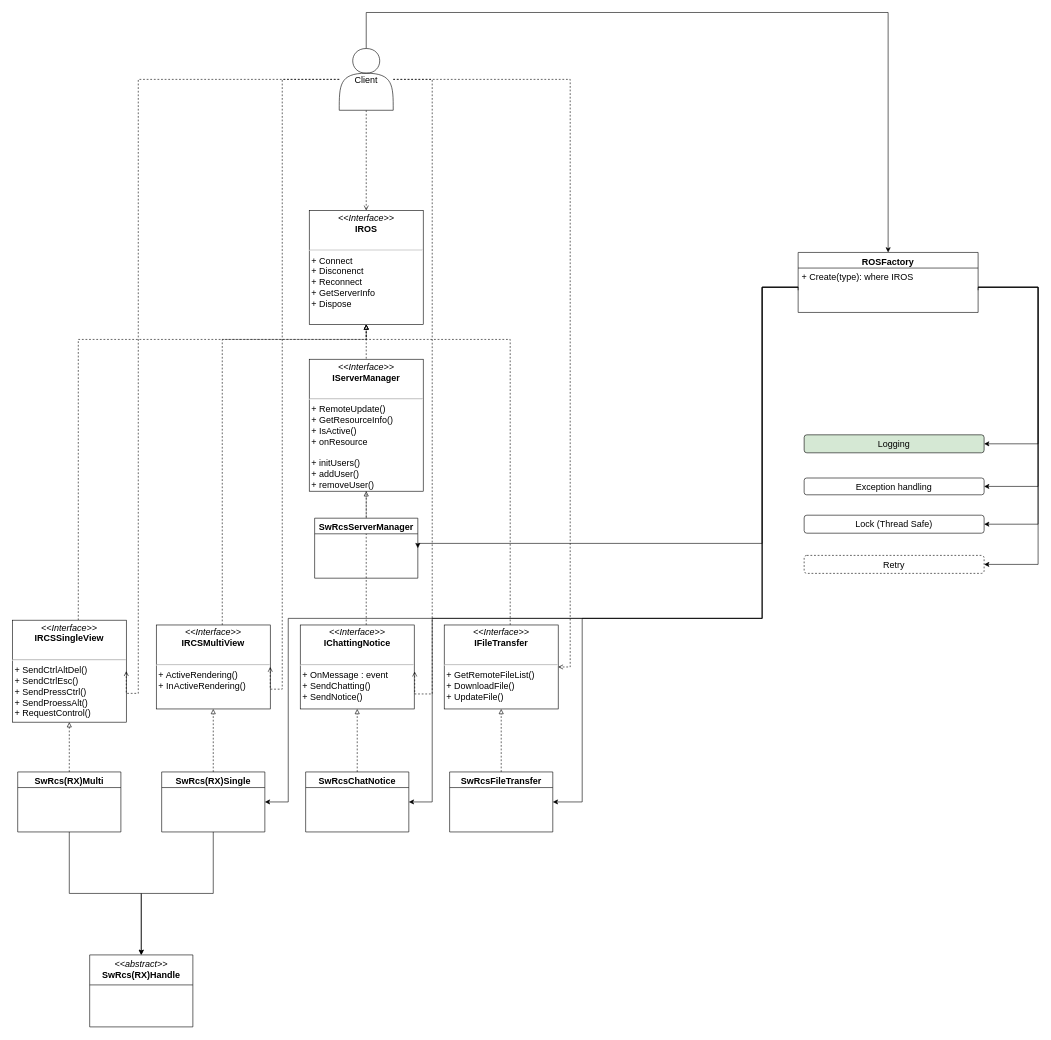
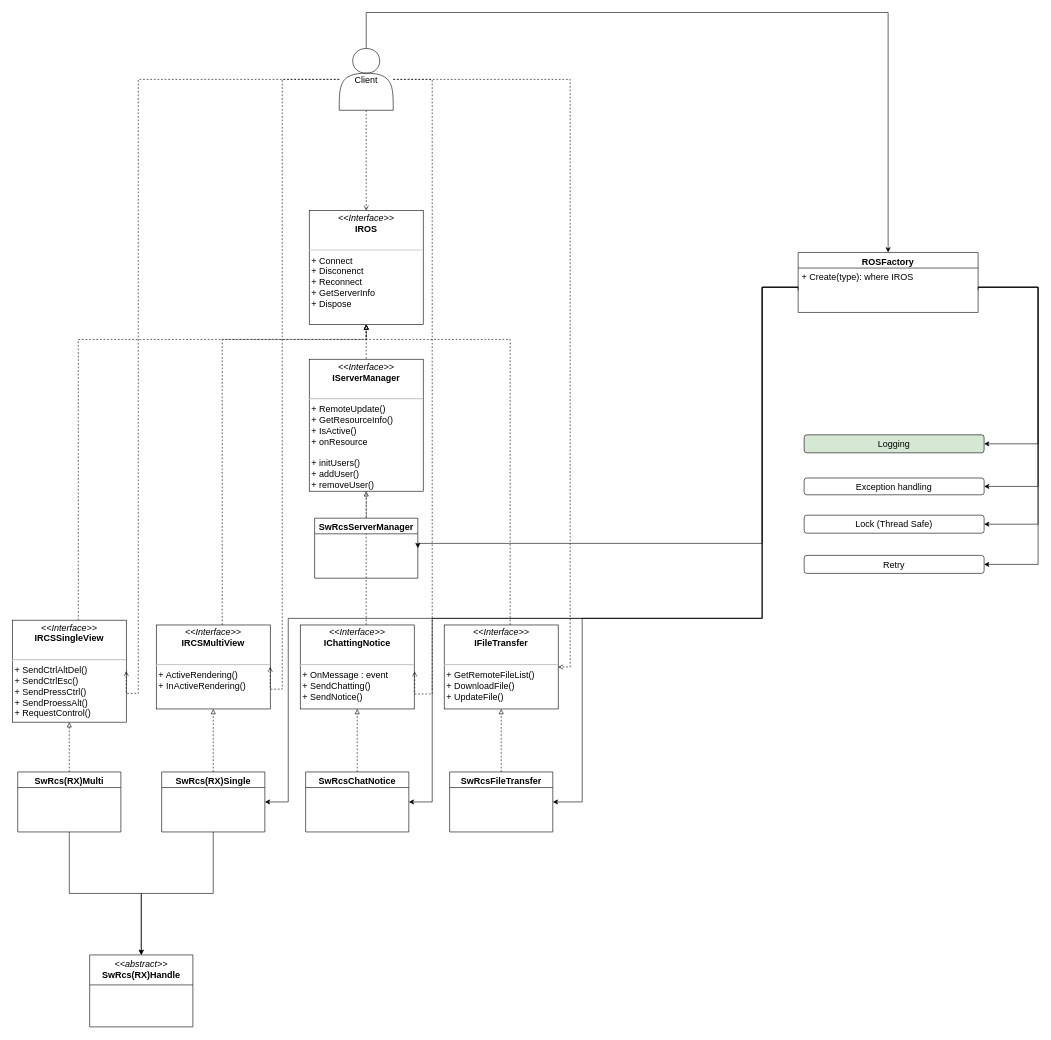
(894, 564) -> (894, 564)
